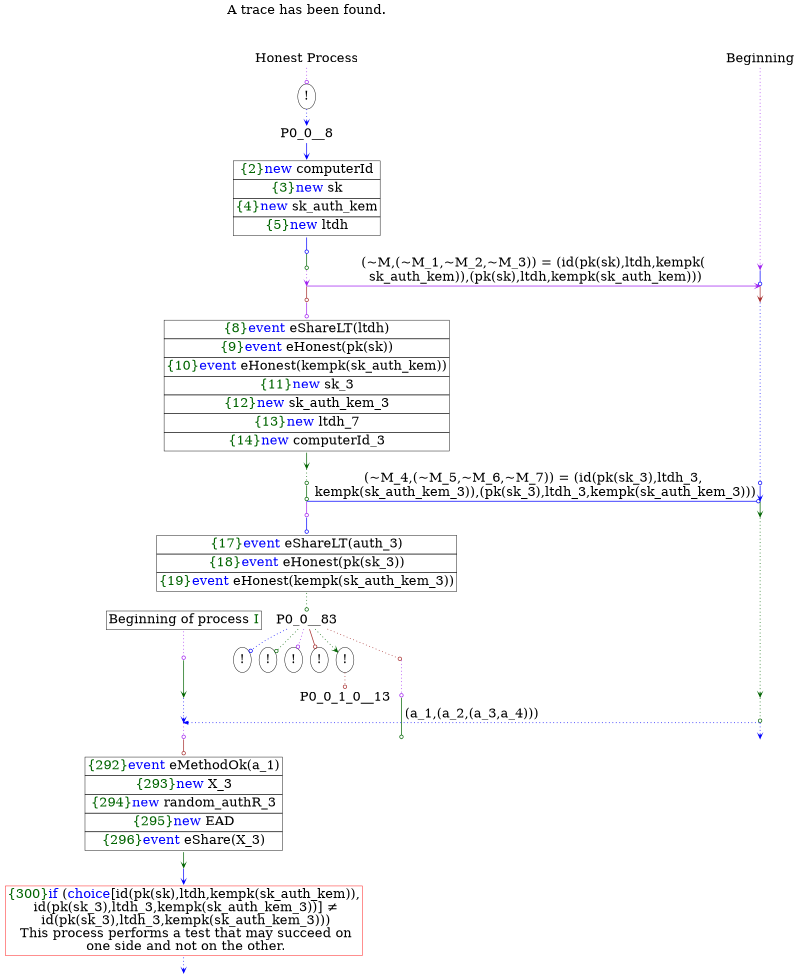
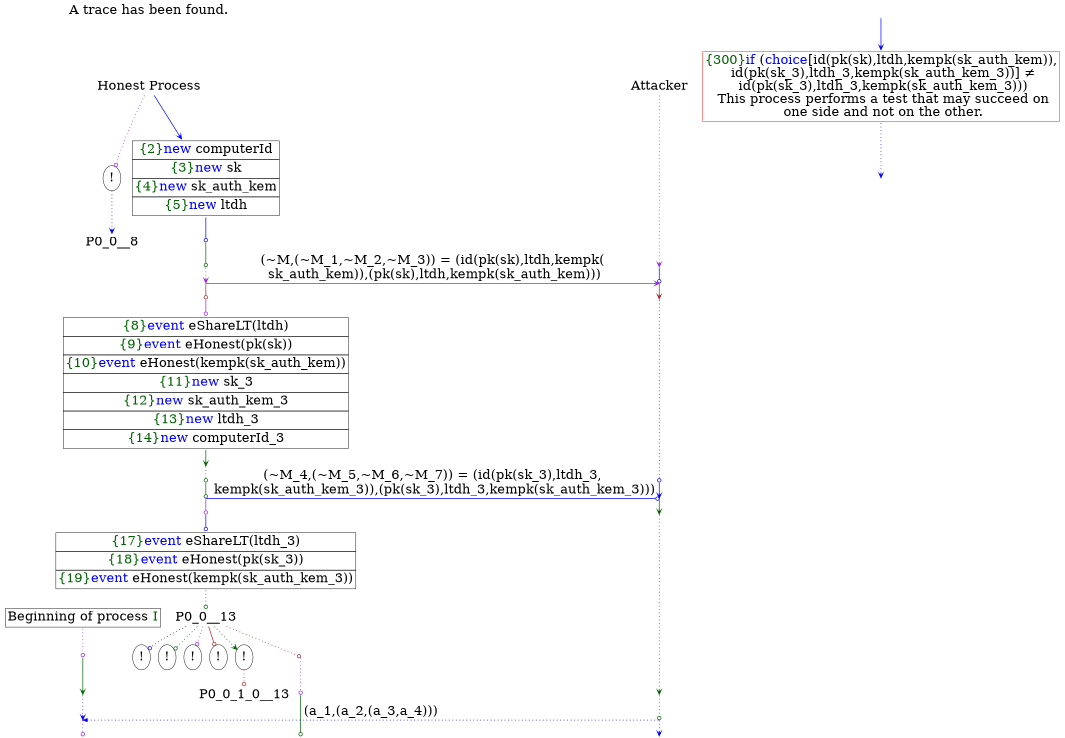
(760, 59) -> (659, 87)
(307, 149) -> (167, 115)
(339, 422) -> (238, 419)
(342, 544) -> (241, 541)
(307, 620) -> (206, 618)
(184, 804) -> none
